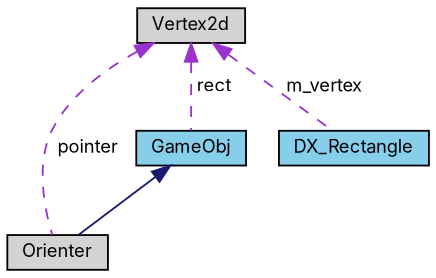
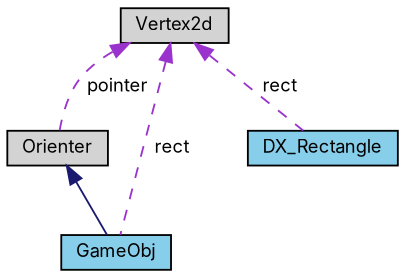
(322, 87) -> (277, 87)
(117, 206) -> (91, 208)
